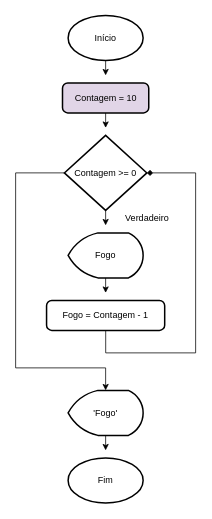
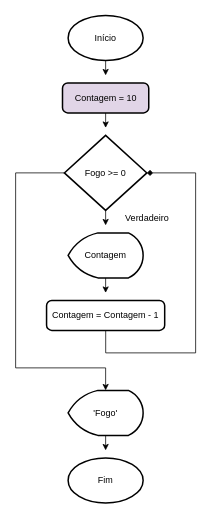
(105, 173) -> (105, 173)
(105, 255) -> (105, 255)
(105, 315) -> (105, 315)
